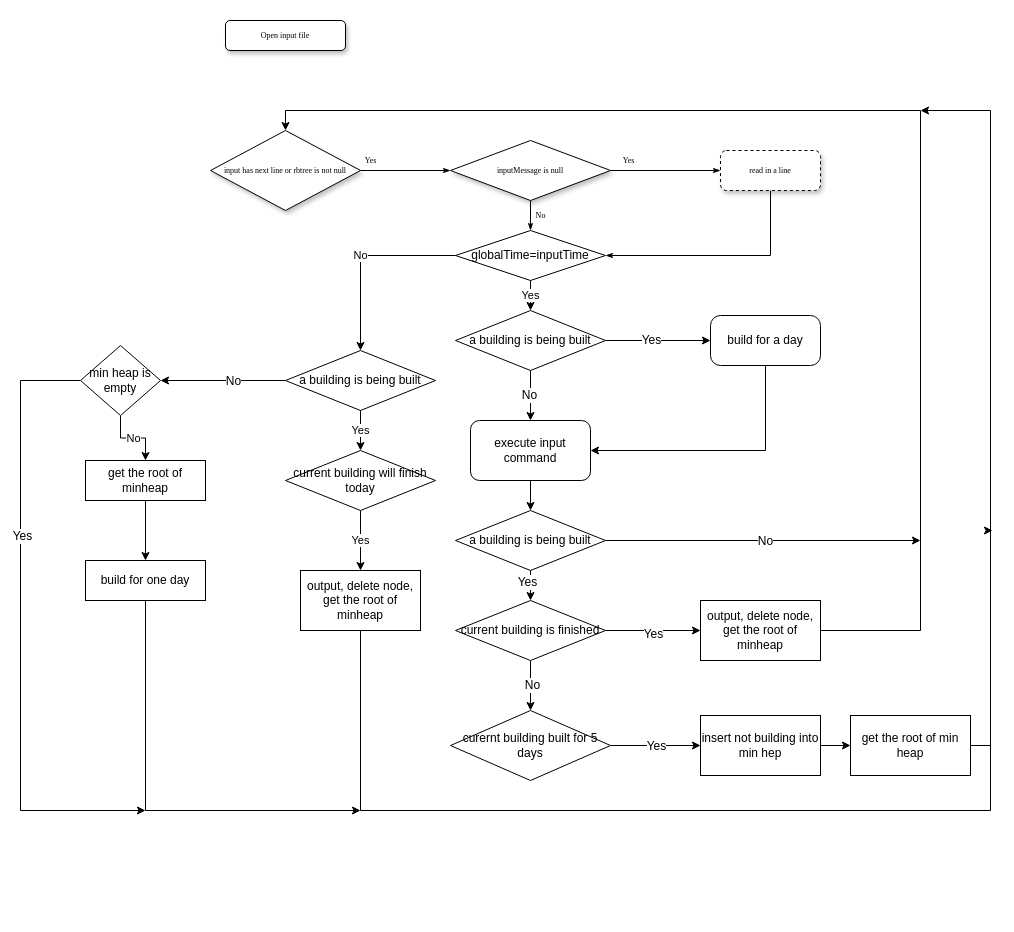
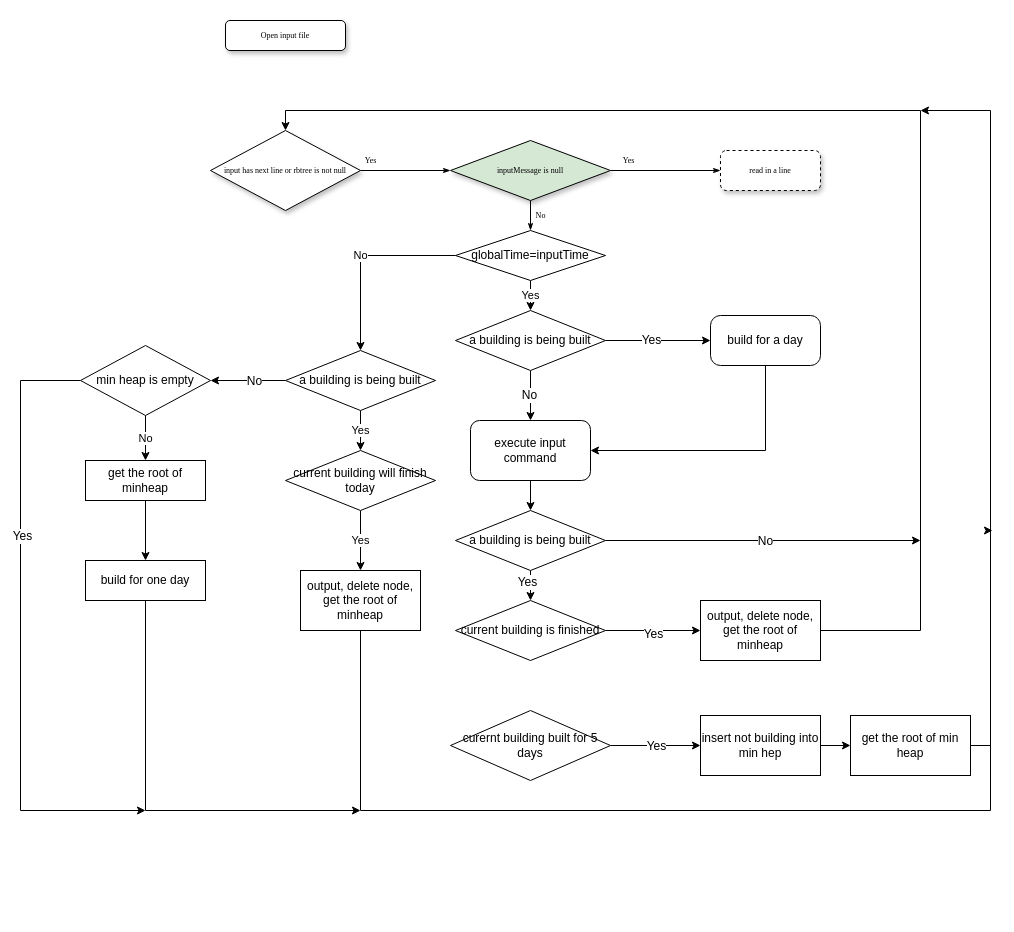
(531, 171) -> (531, 171)
(723, 256) -> none
(121, 381) -> (146, 381)
(531, 682) -> none
